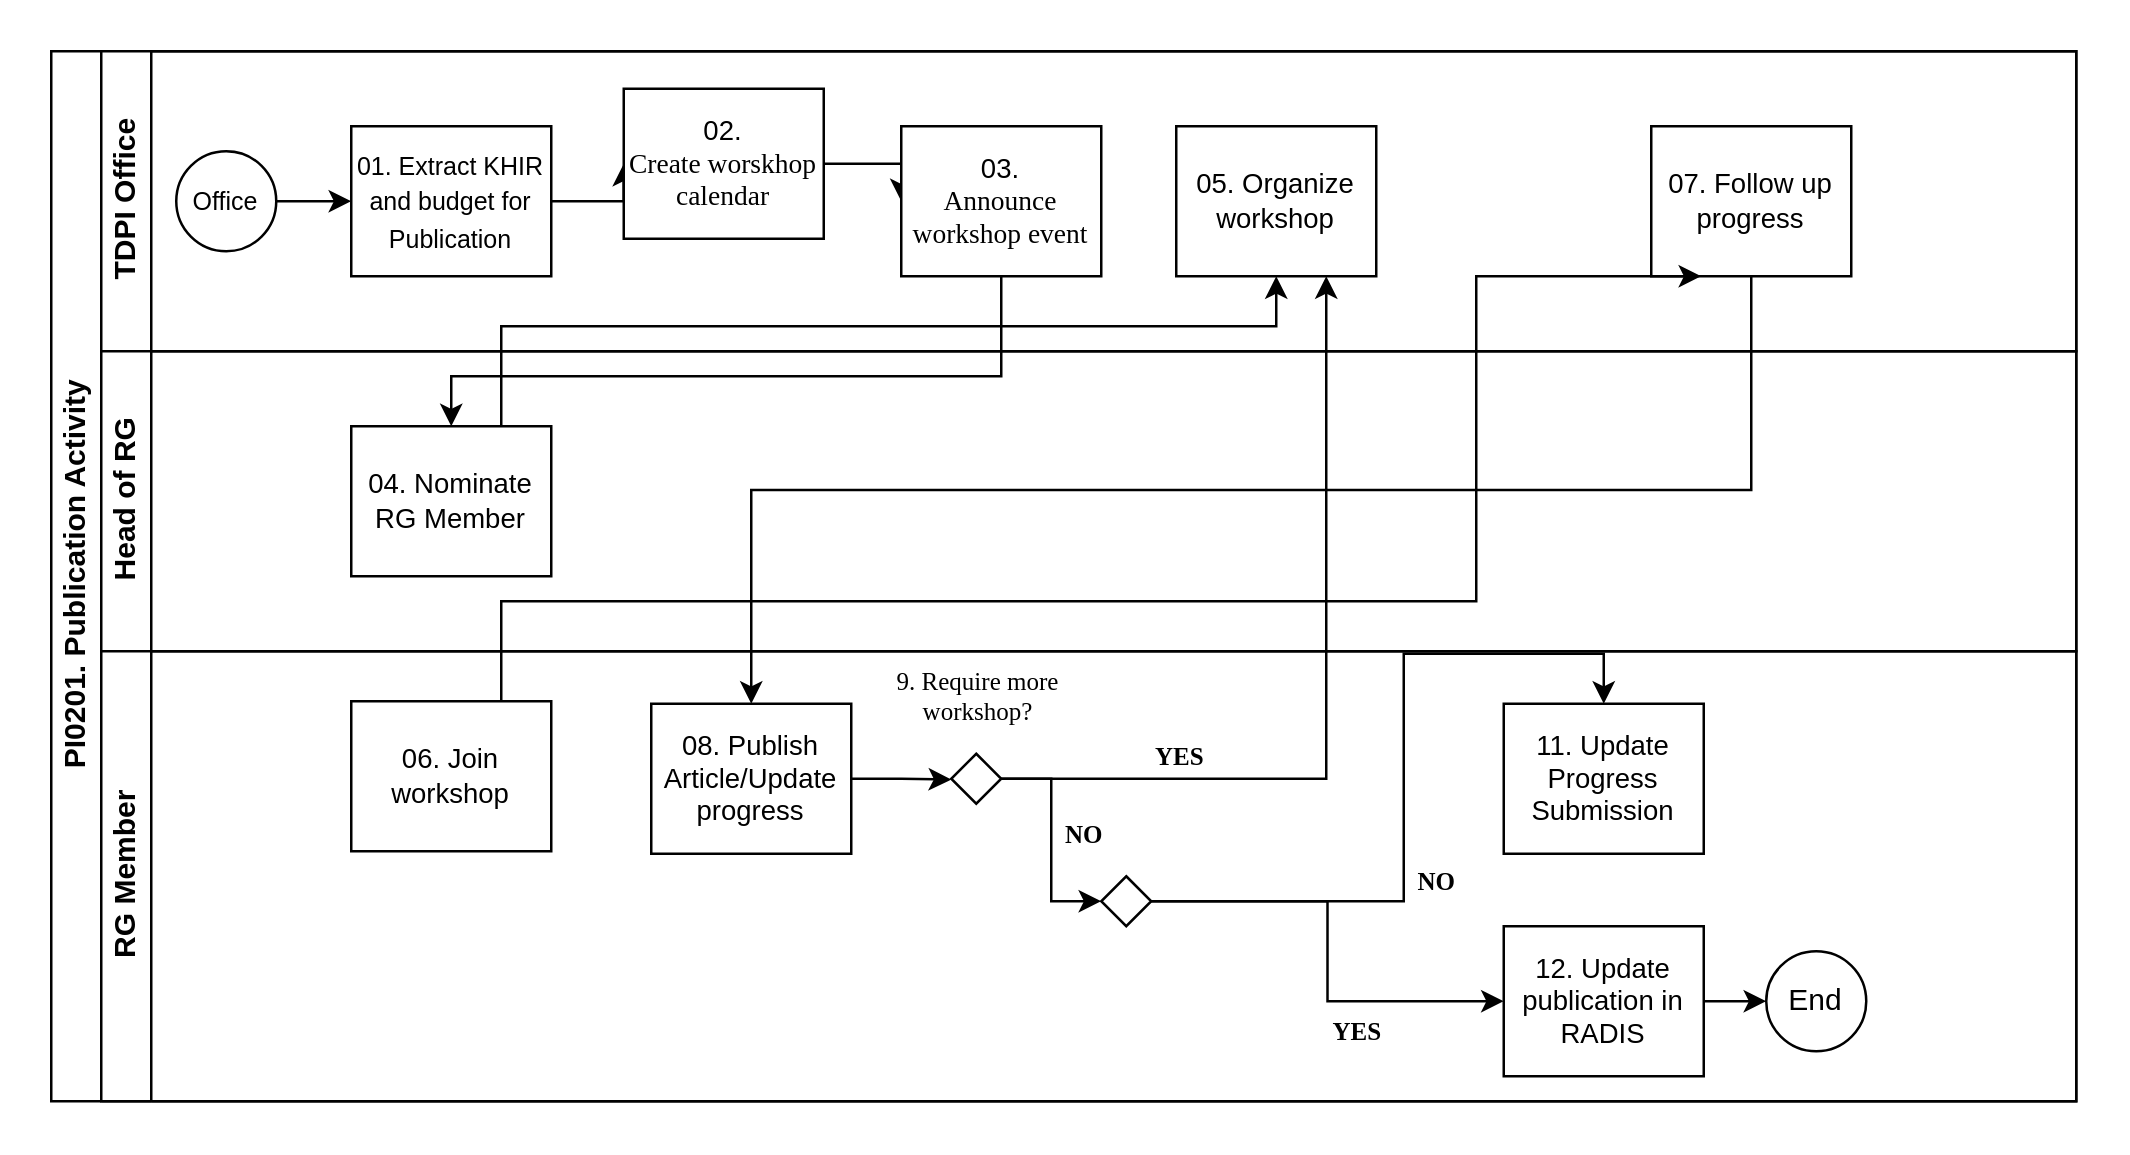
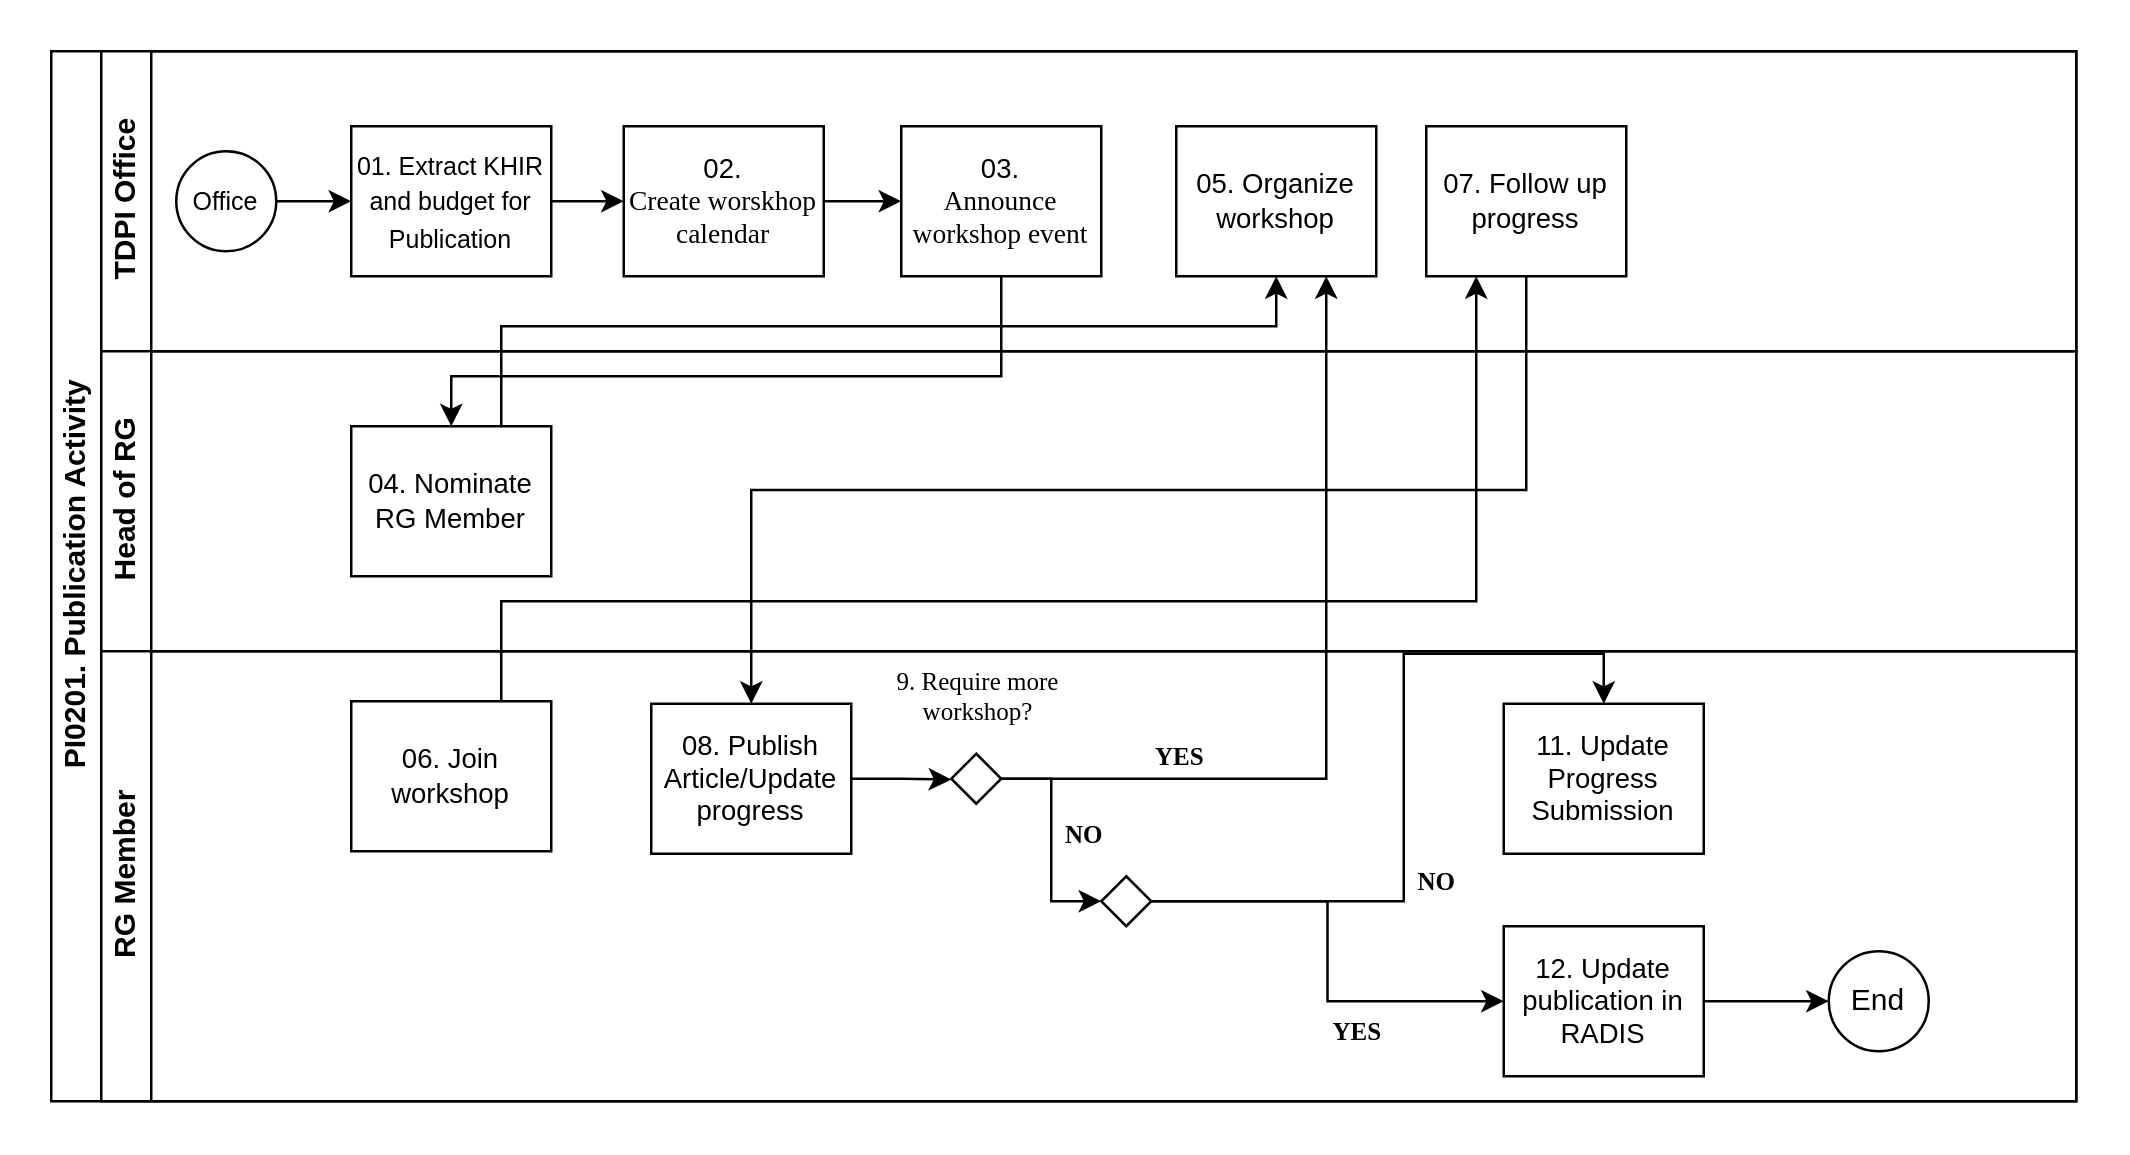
(724, 164) -> (724, 201)
(1751, 201) -> (1526, 201)
(1816, 1001) -> (1879, 1001)
